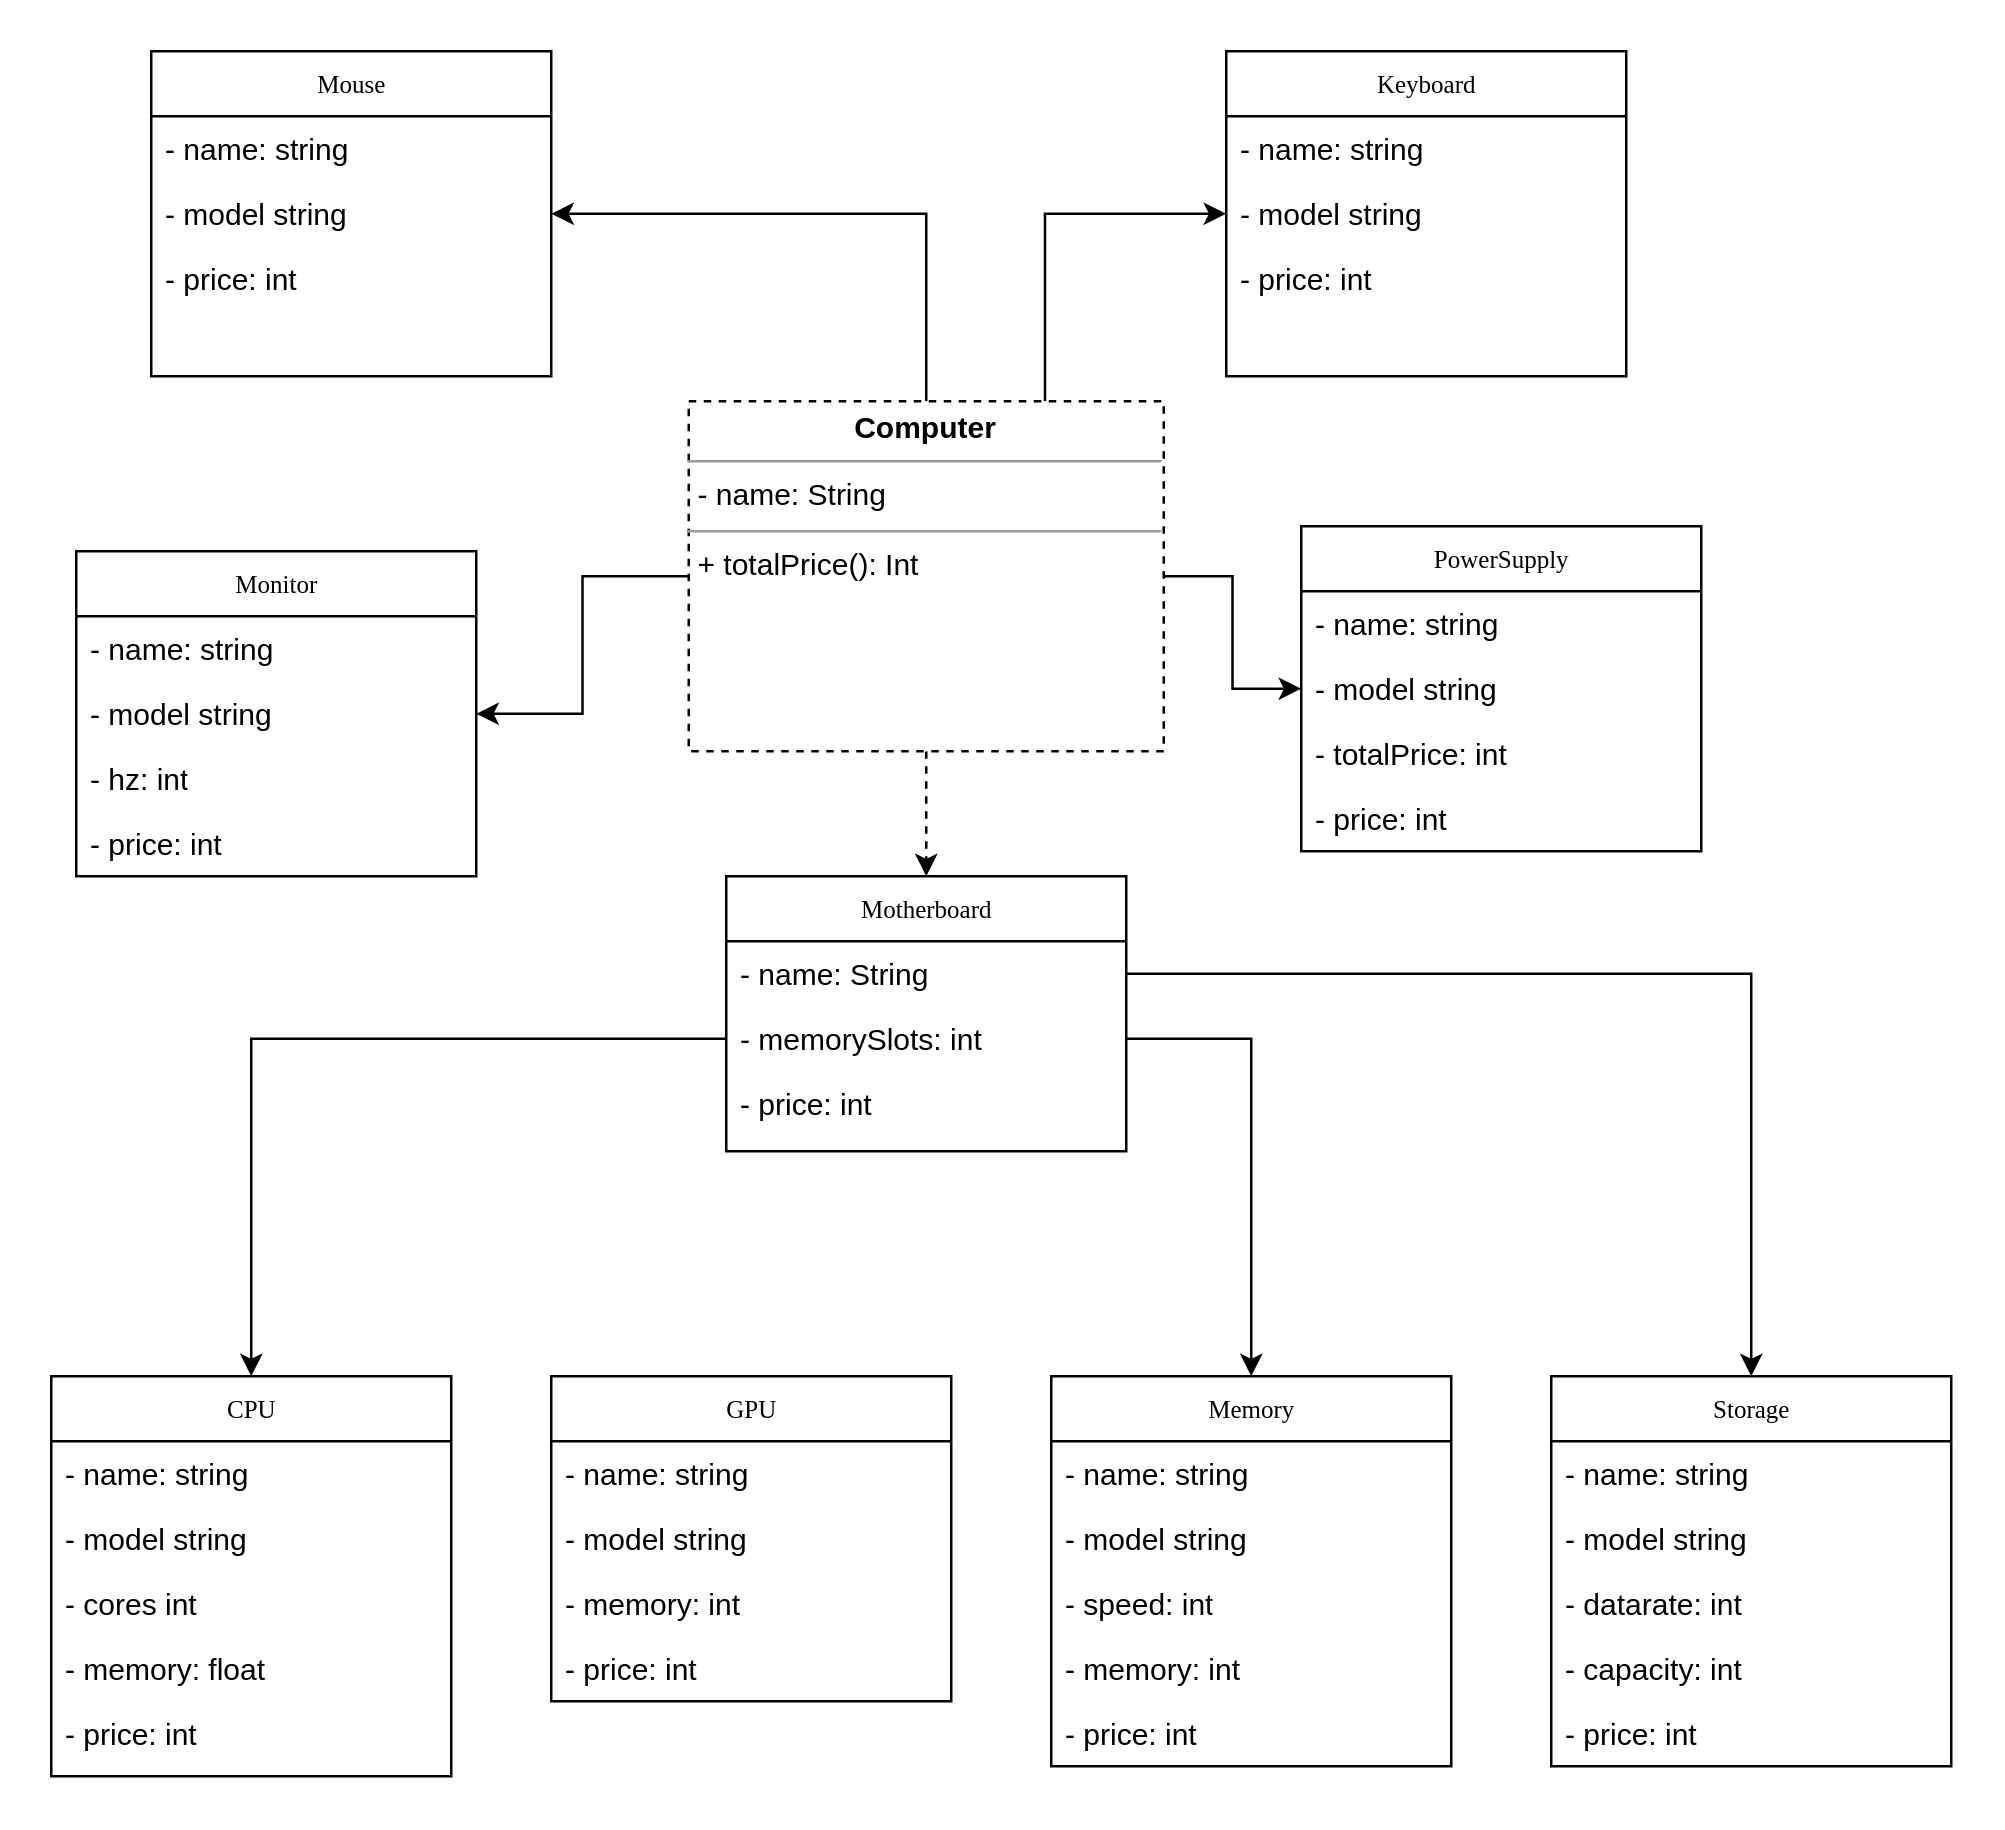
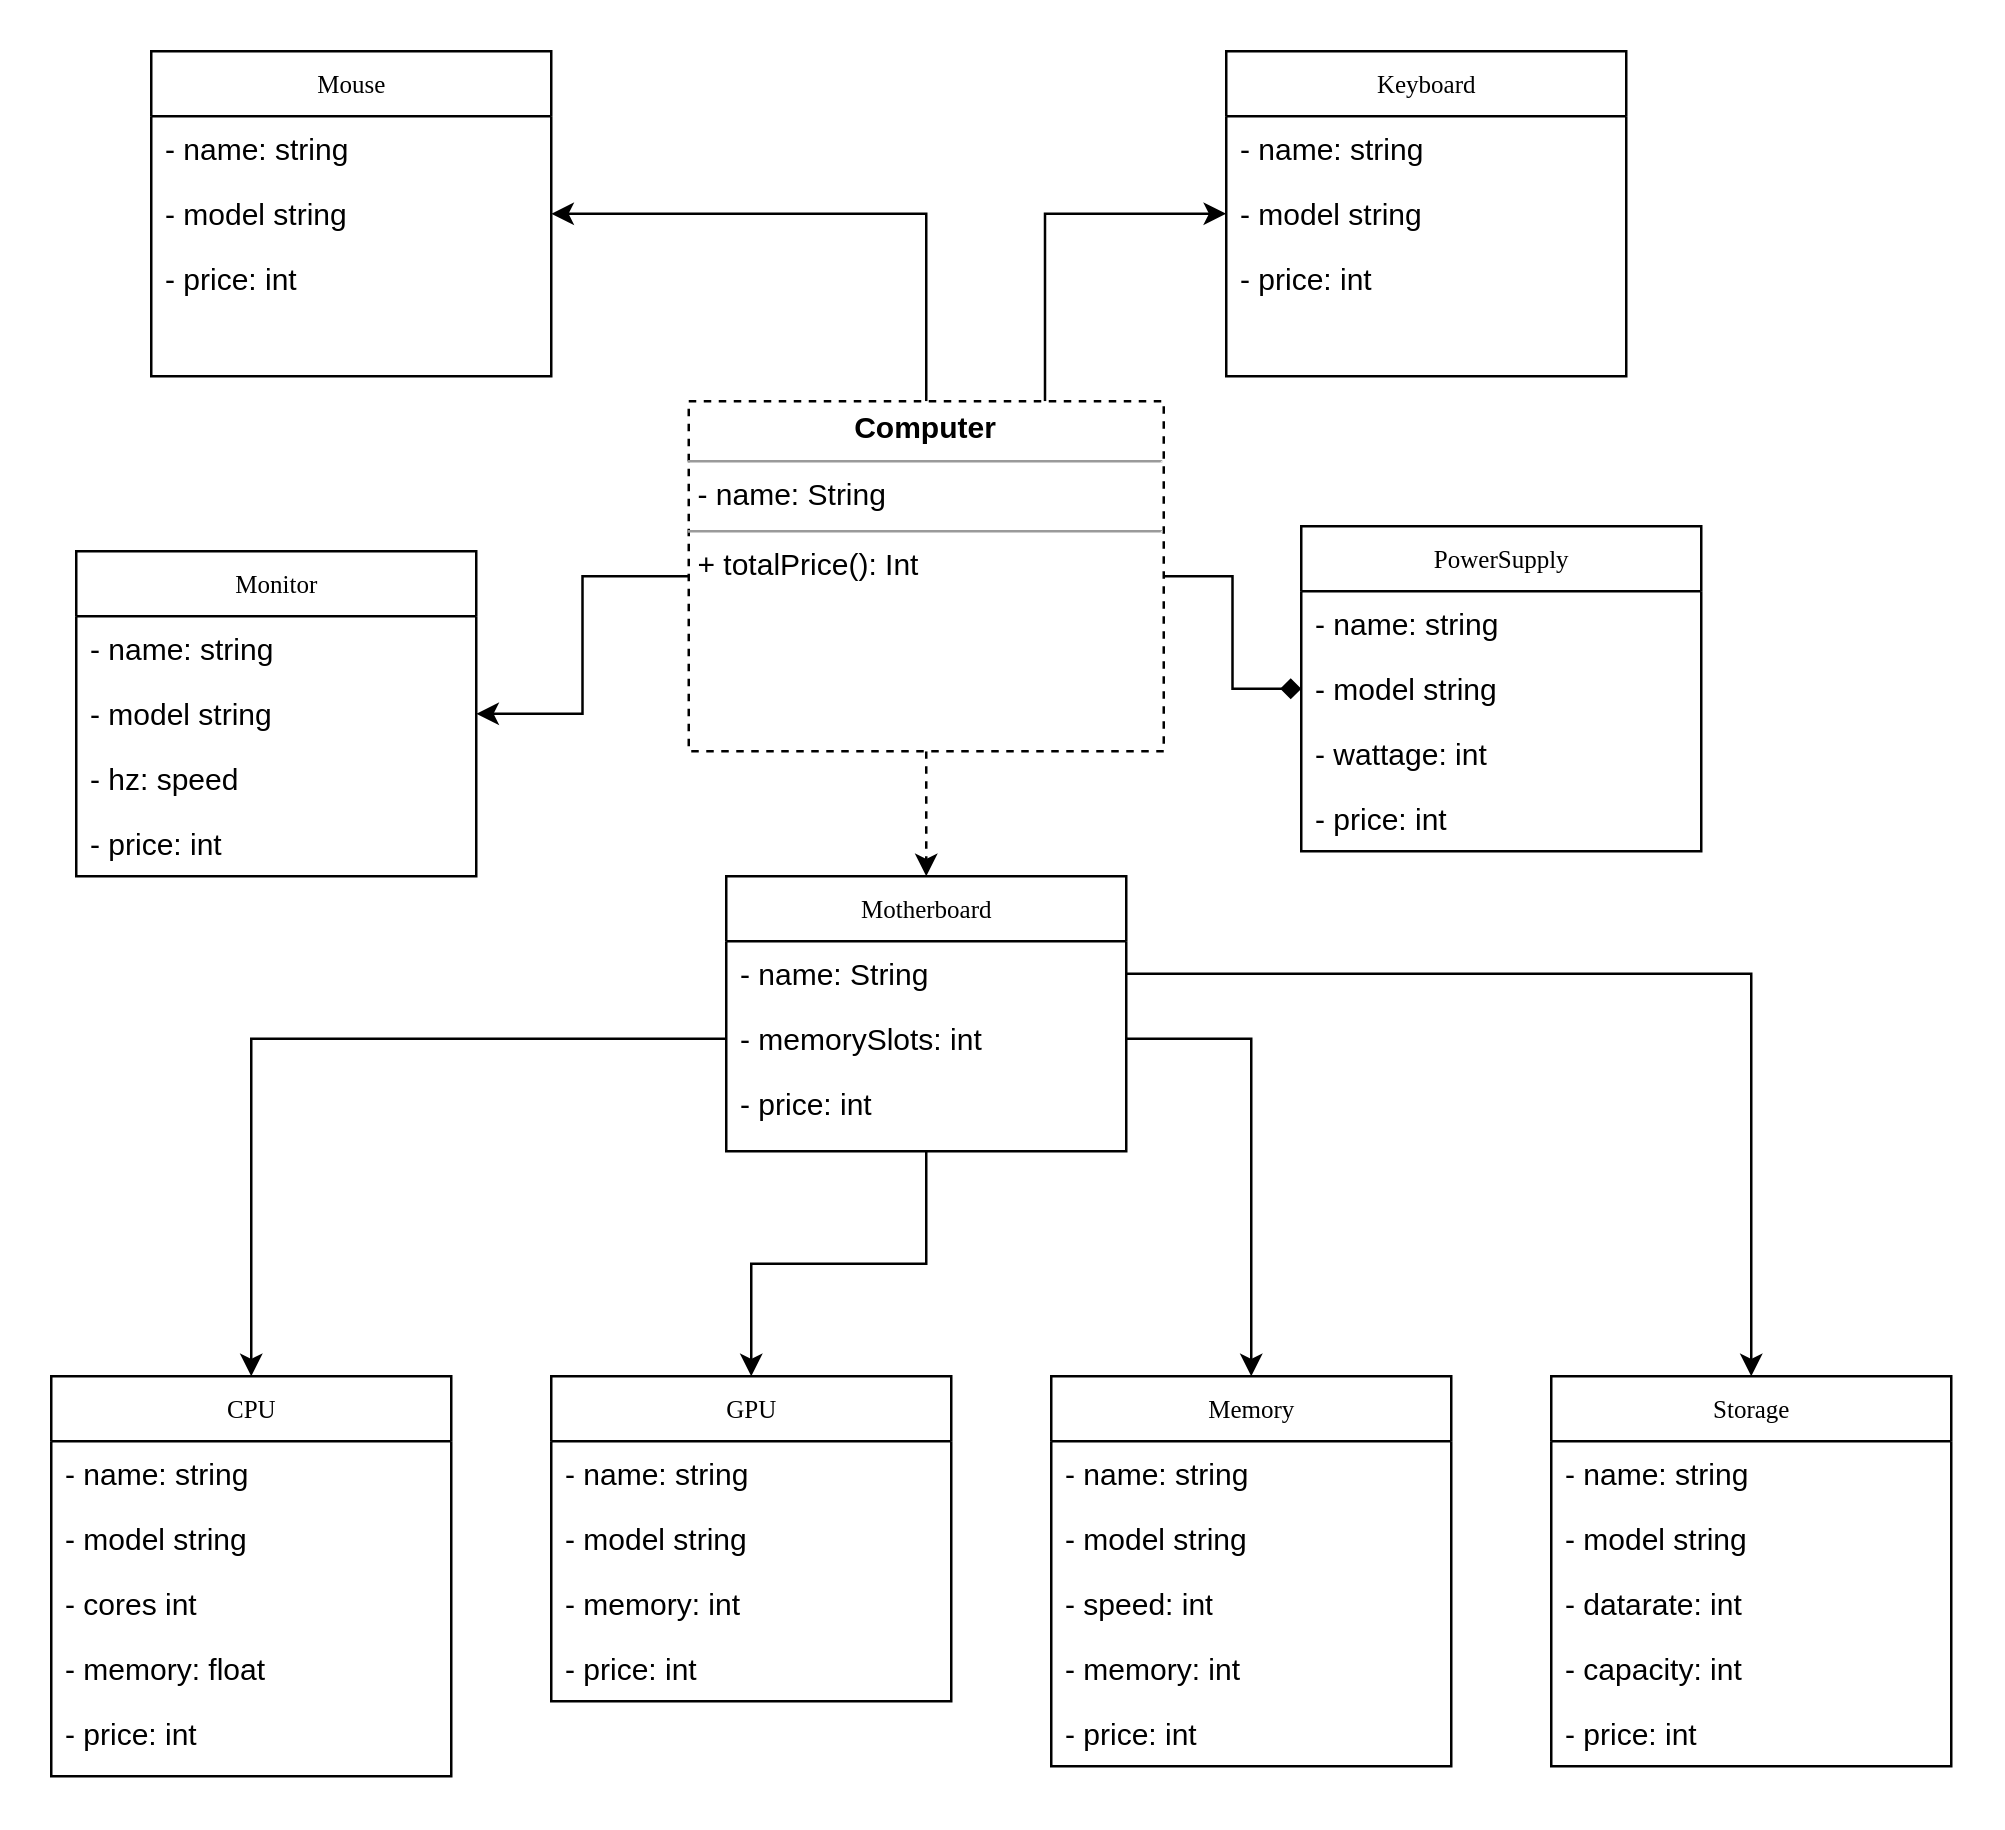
(1282, 689) -> (1281, 689)
(1436, 757) -> (1418, 757)
(151, 782) -> (172, 782)
none -> (847, 1264)
